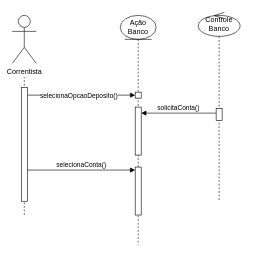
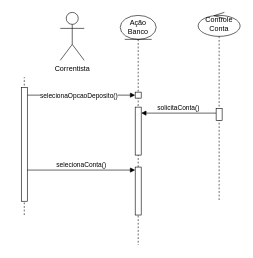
(219, 24) -> (219, 24)
(24, 39) -> (72, 36)
